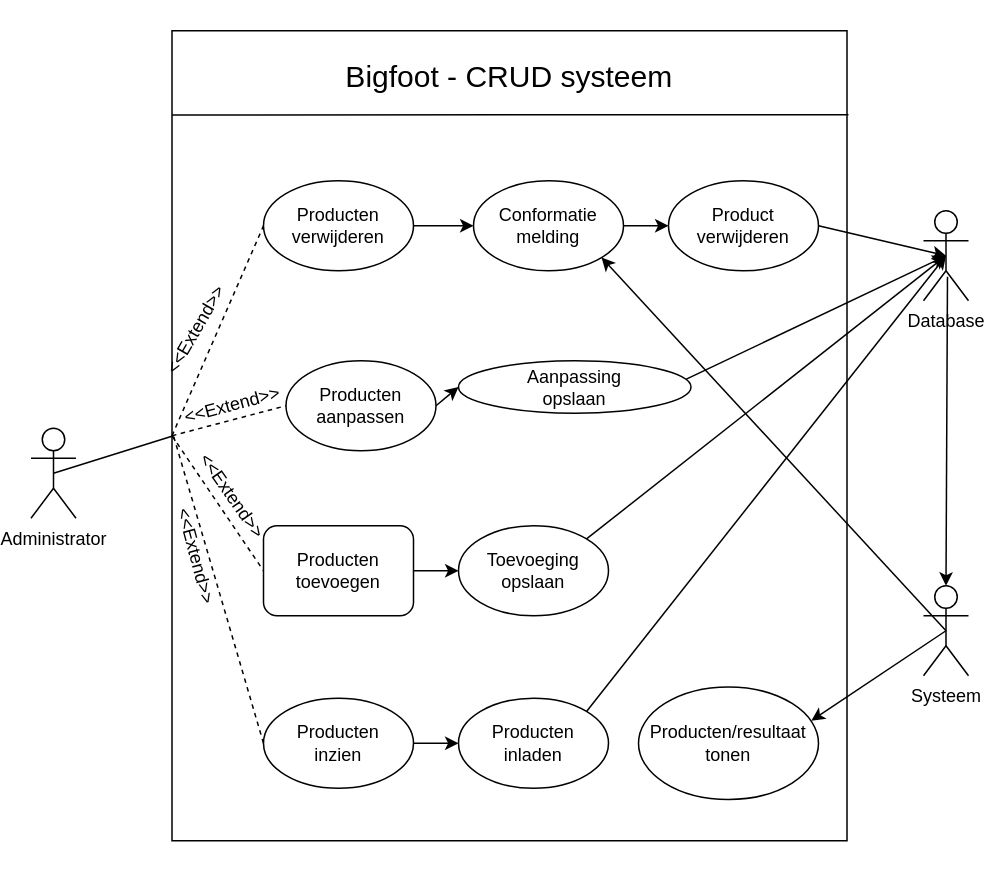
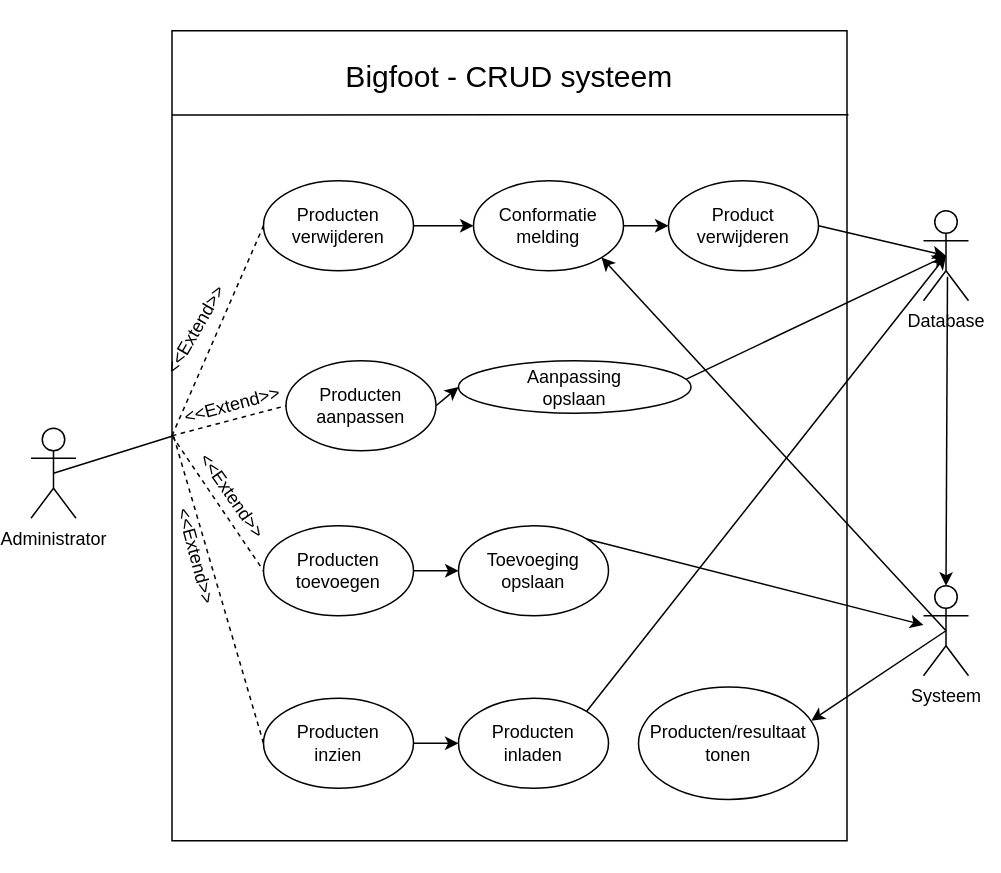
(760, 402) -> (750, 581)
(338, 571) -> (338, 571)
